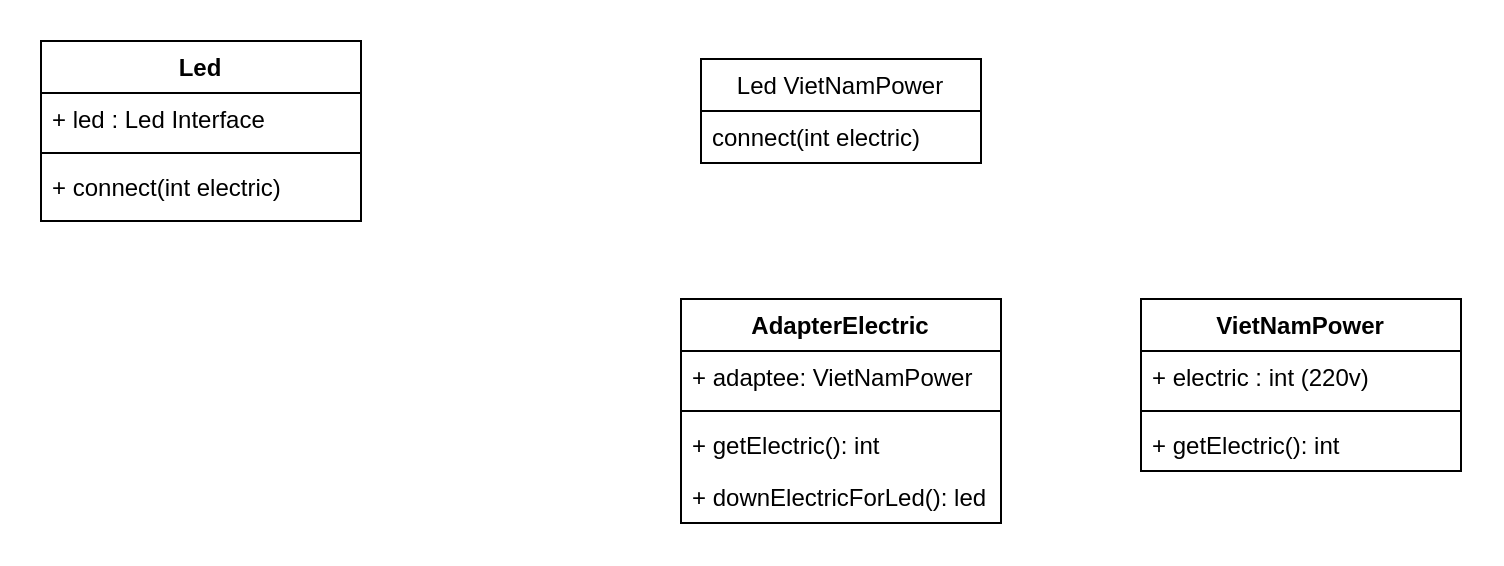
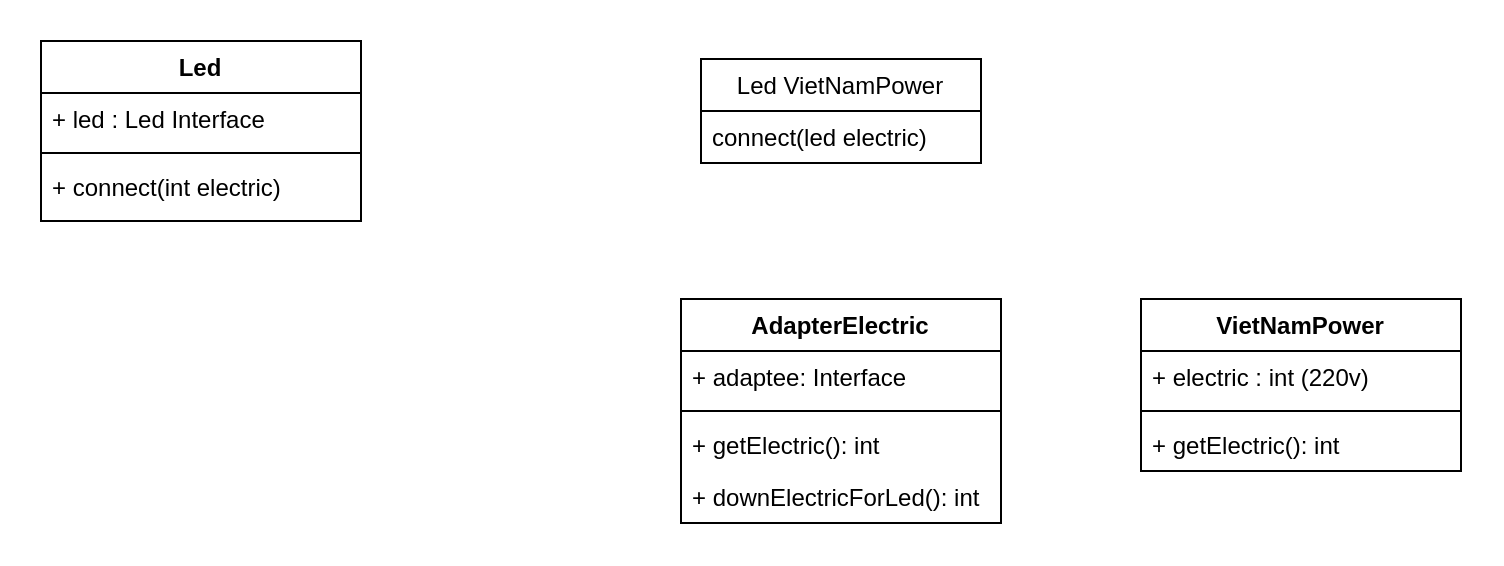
(841, 138) -> (841, 138)
(834, 378) -> (817, 378)
(855, 498) -> (855, 498)
